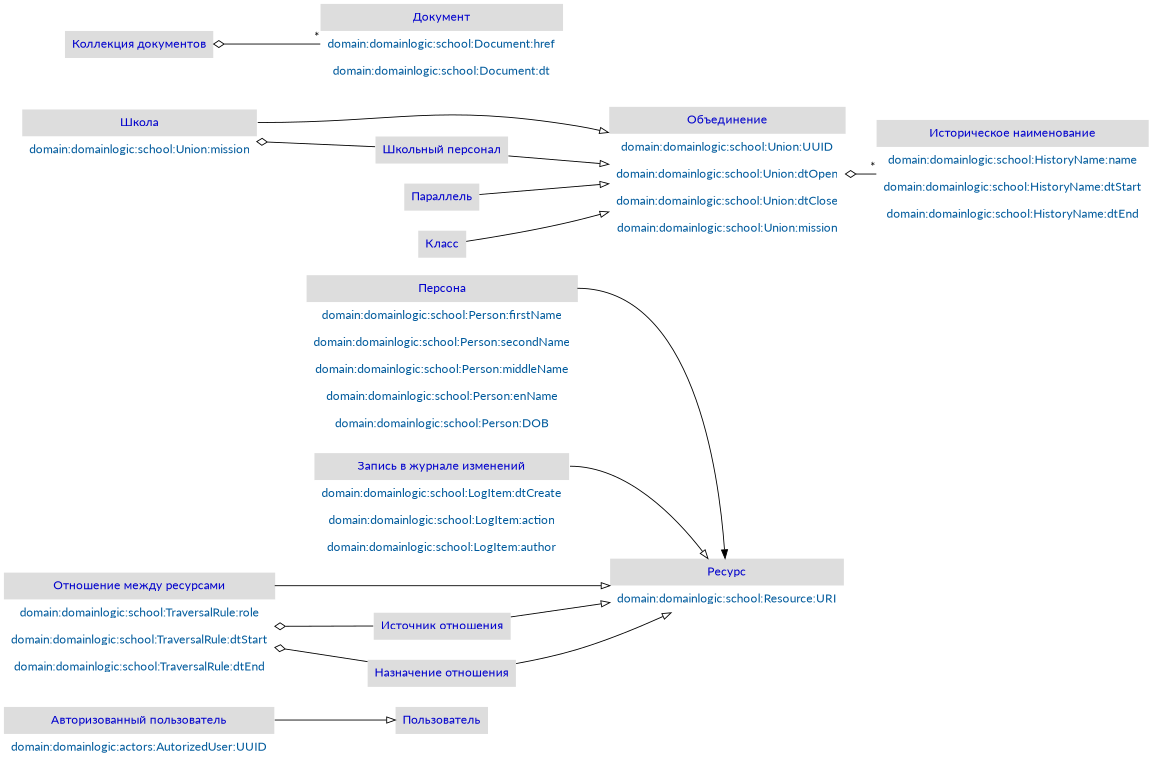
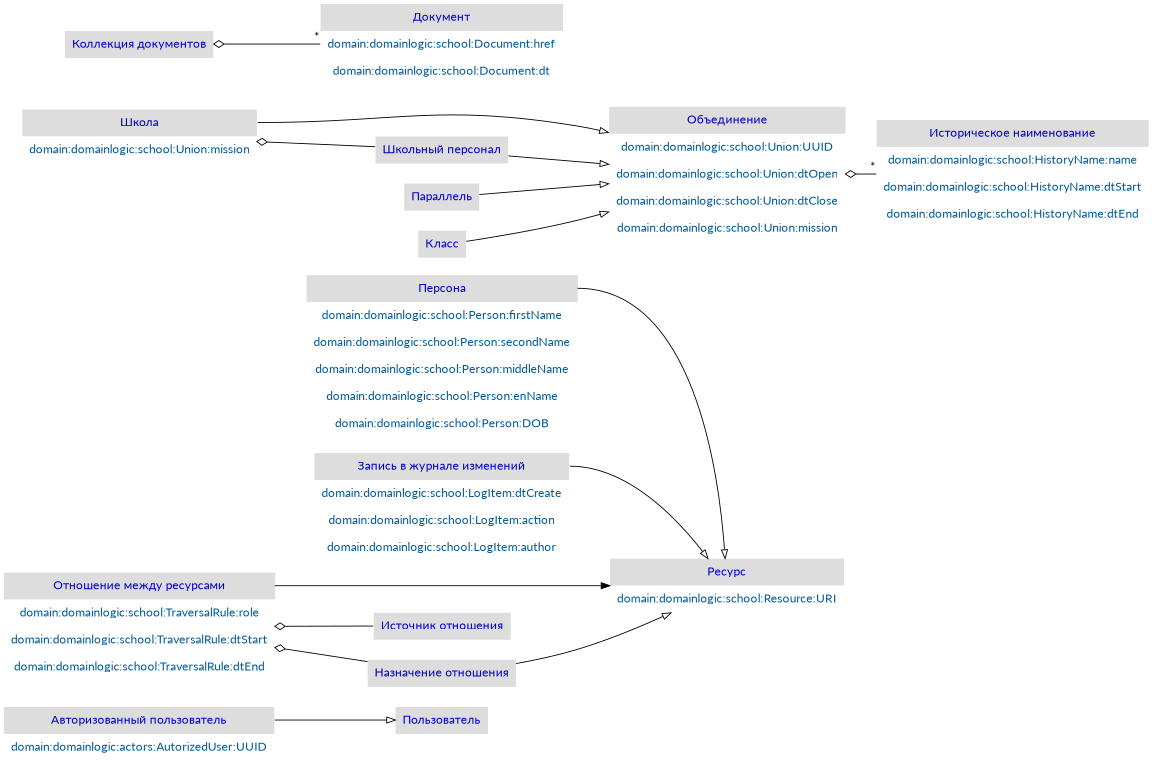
(692, 390) -> (692, 390)
(438, 586) -> (438, 586)
(556, 610) -> none
